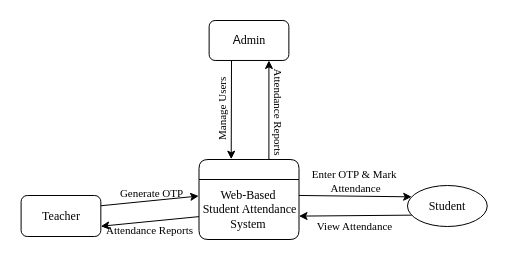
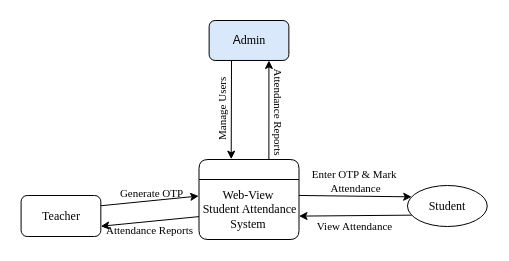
(249, 40) -> (249, 40)
(250, 210) -> (250, 210)
